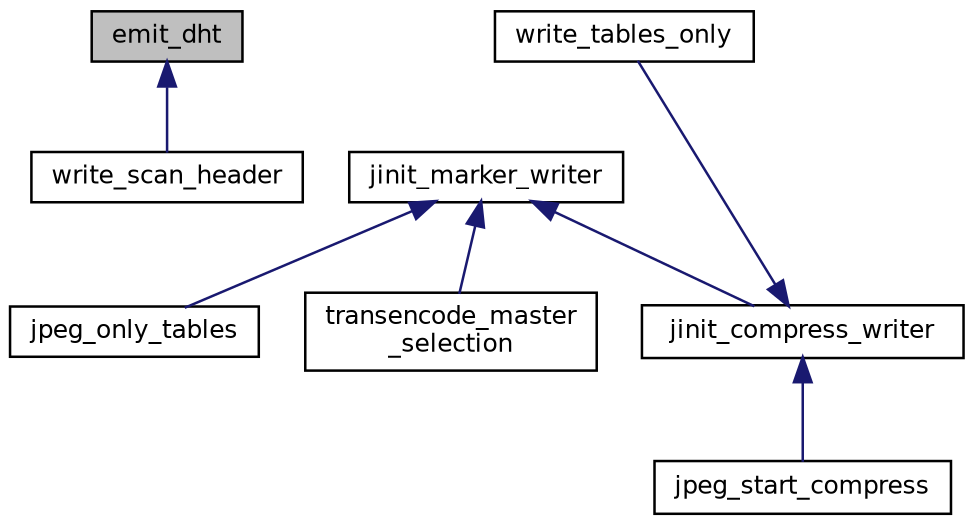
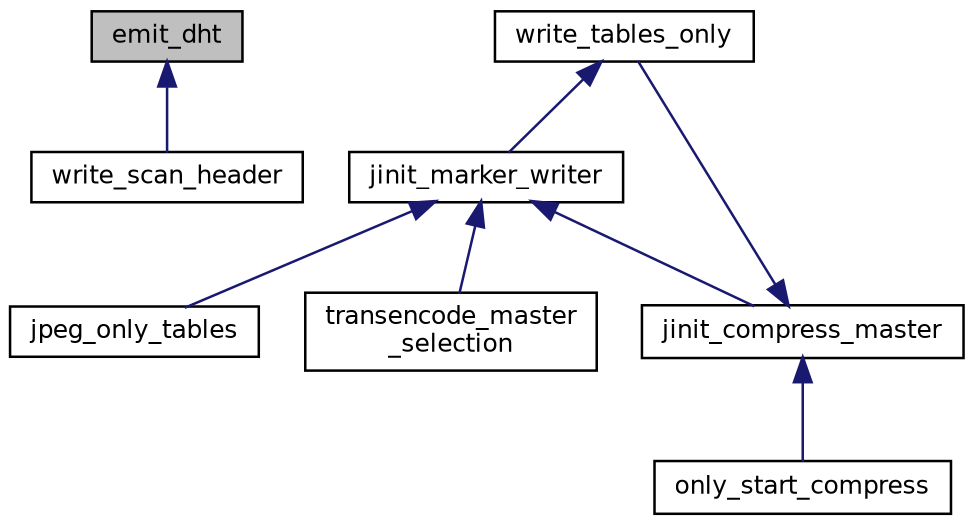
none -> (546, 116)
(803, 332) -> (803, 332)
(803, 487) -> (803, 487)
